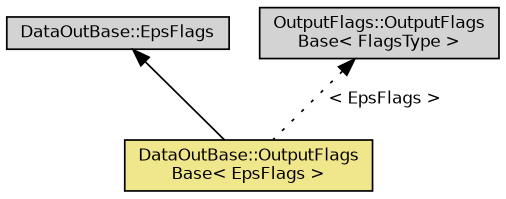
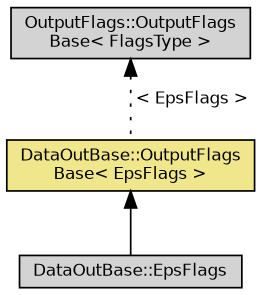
(185, 101) -> (131, 232)
